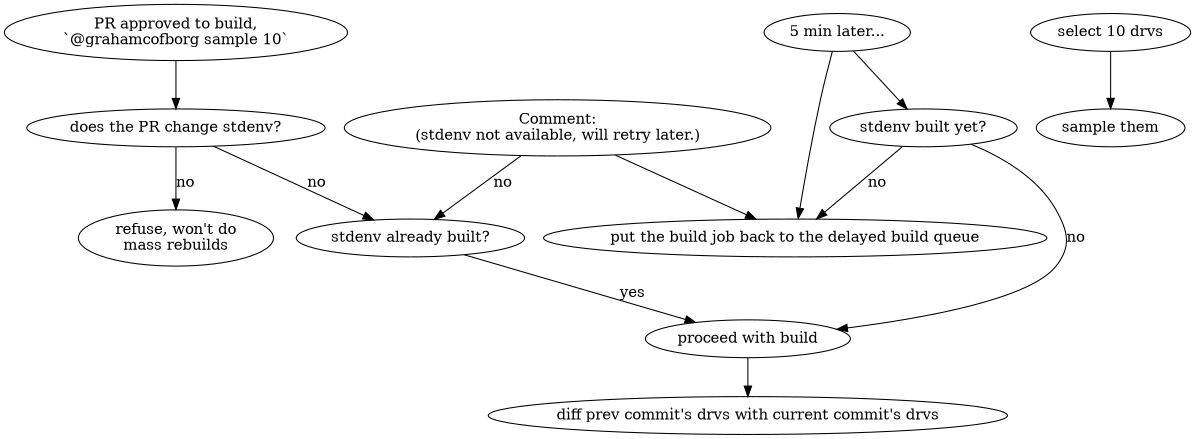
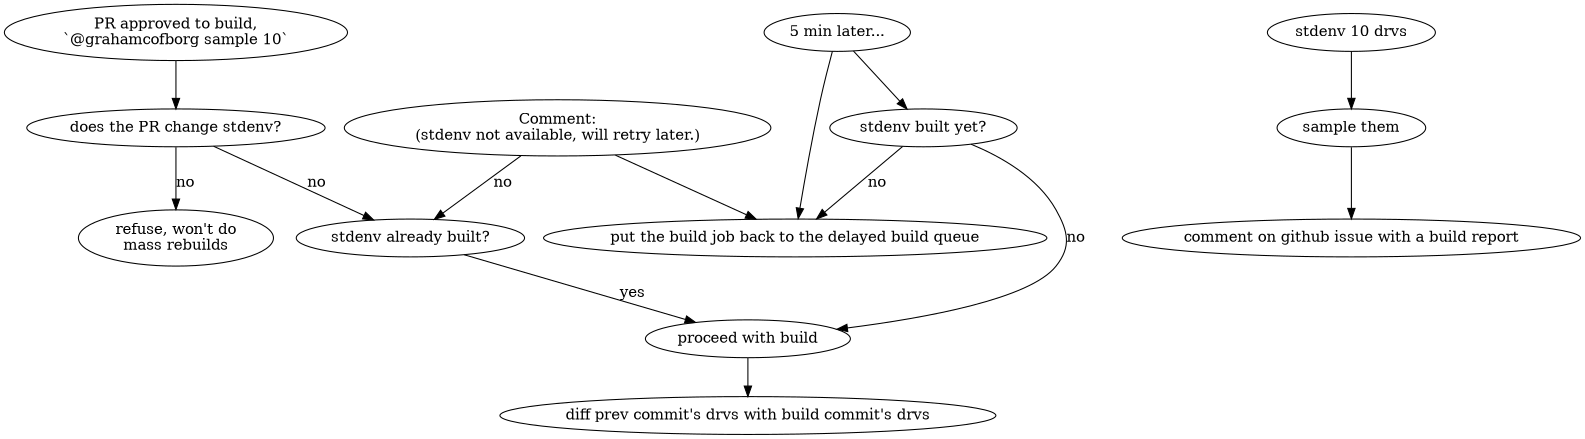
(1111, 32) -> (1351, 32)
none -> (1351, 238)
(748, 416) -> (748, 416)
